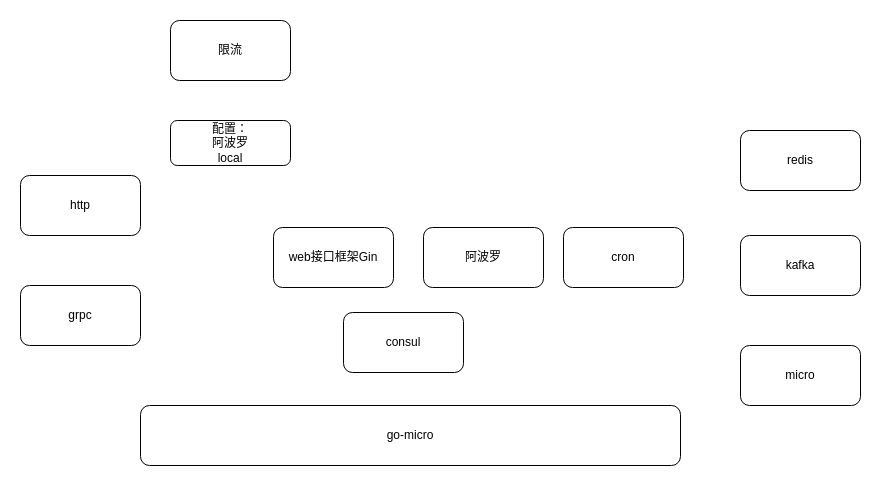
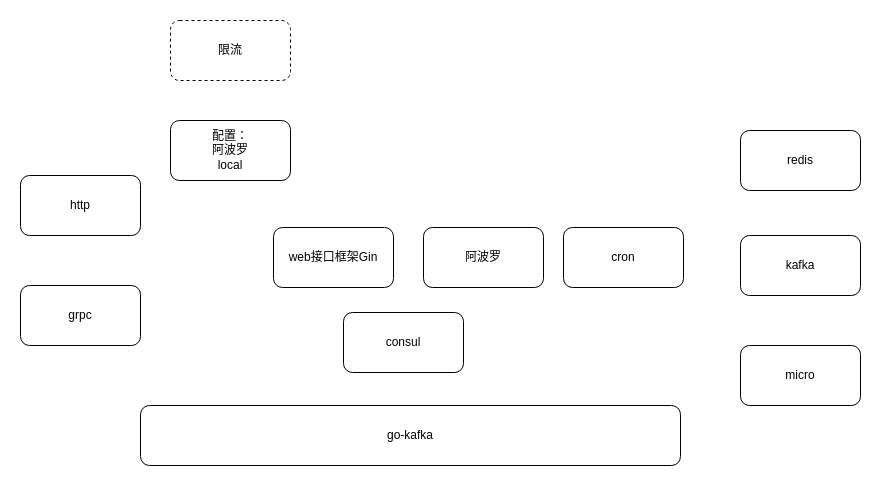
(231, 51) -> (231, 51)
(231, 143) -> (231, 151)
(411, 436) -> (411, 436)
